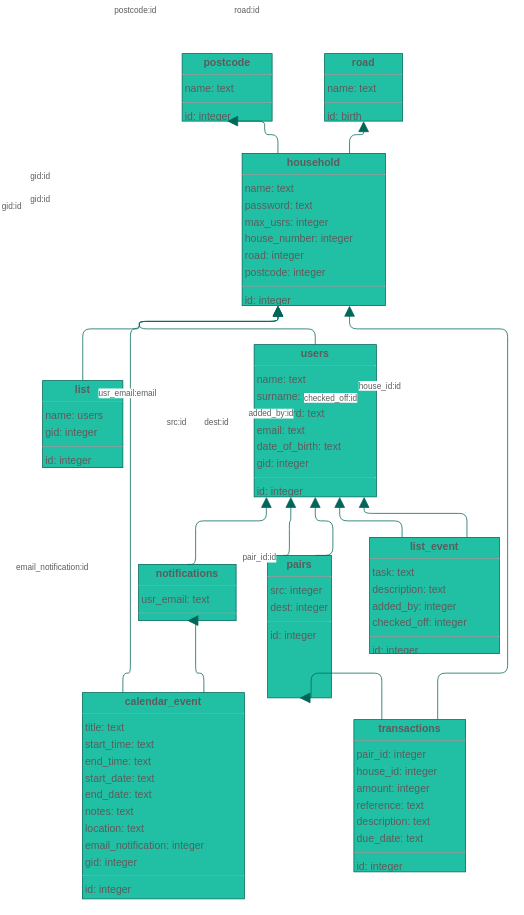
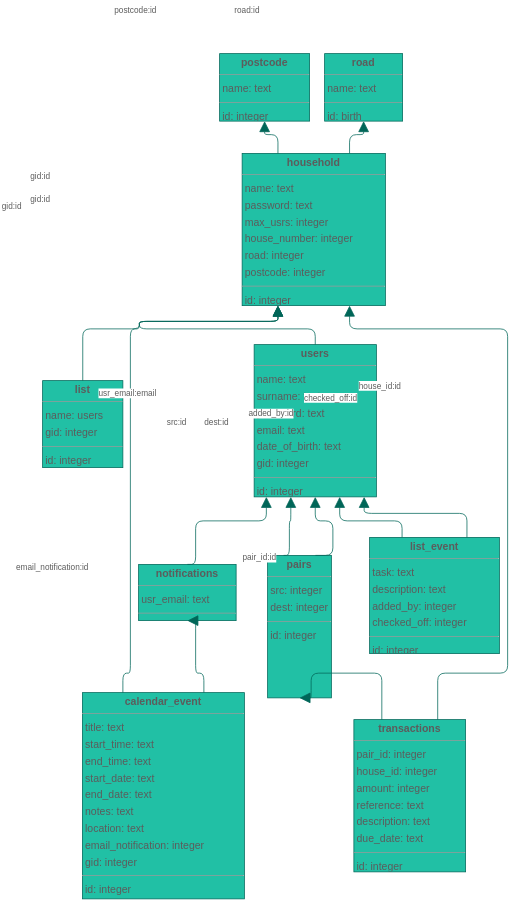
(227, 87) -> (264, 87)
